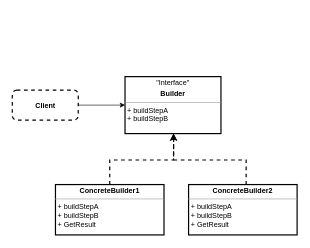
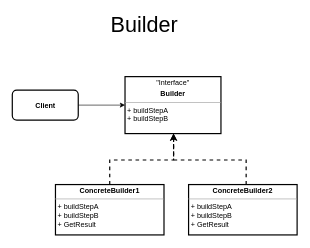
none -> (145, 24)
(45, 105) -> (45, 105)
